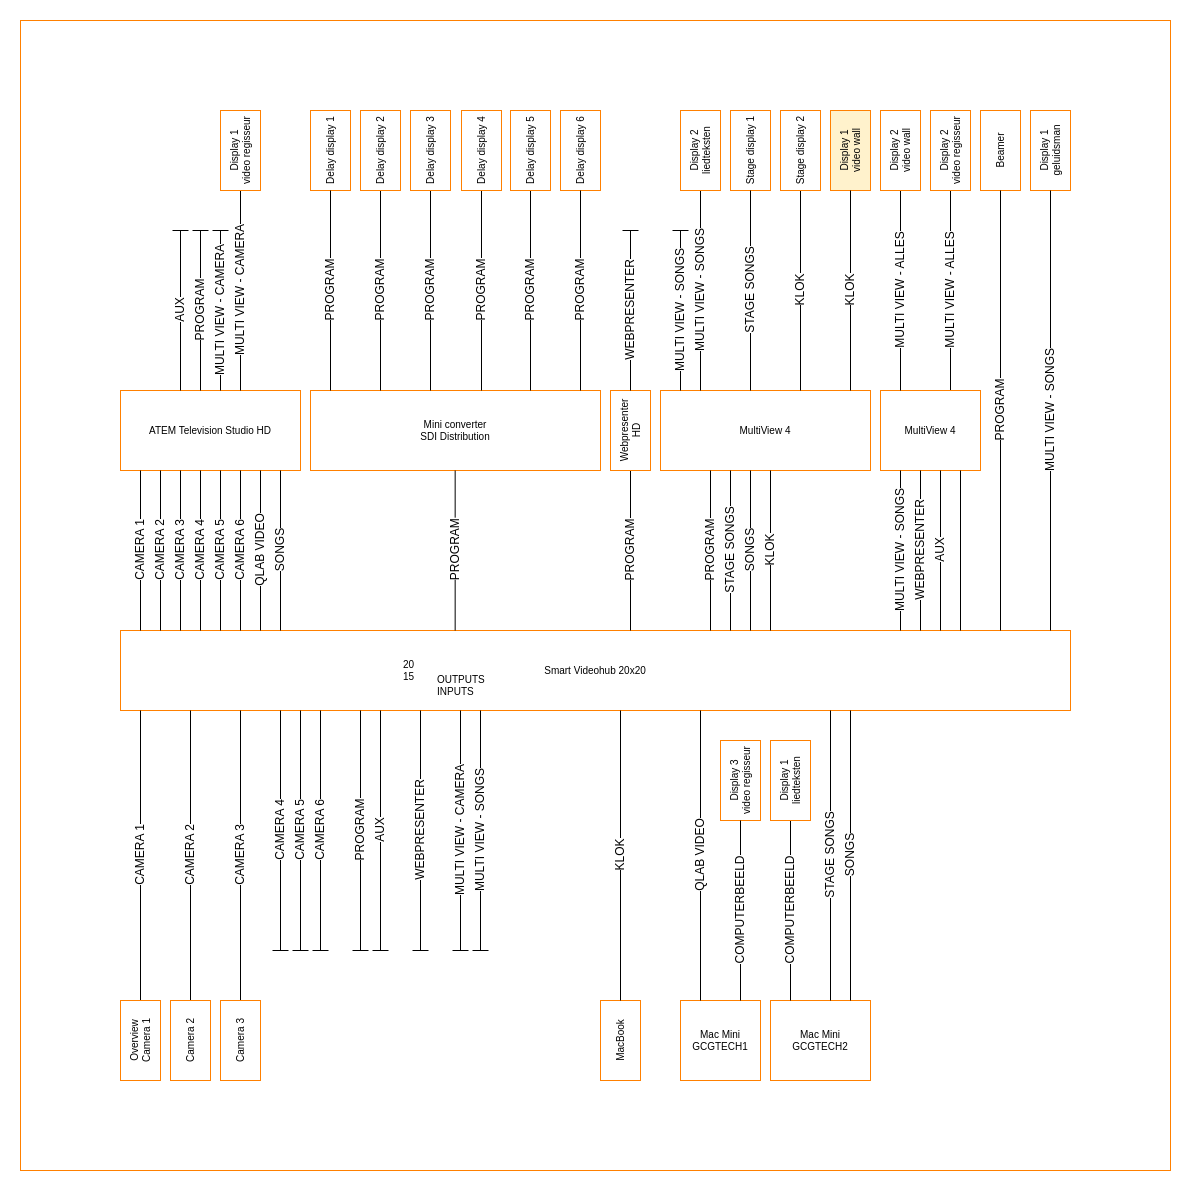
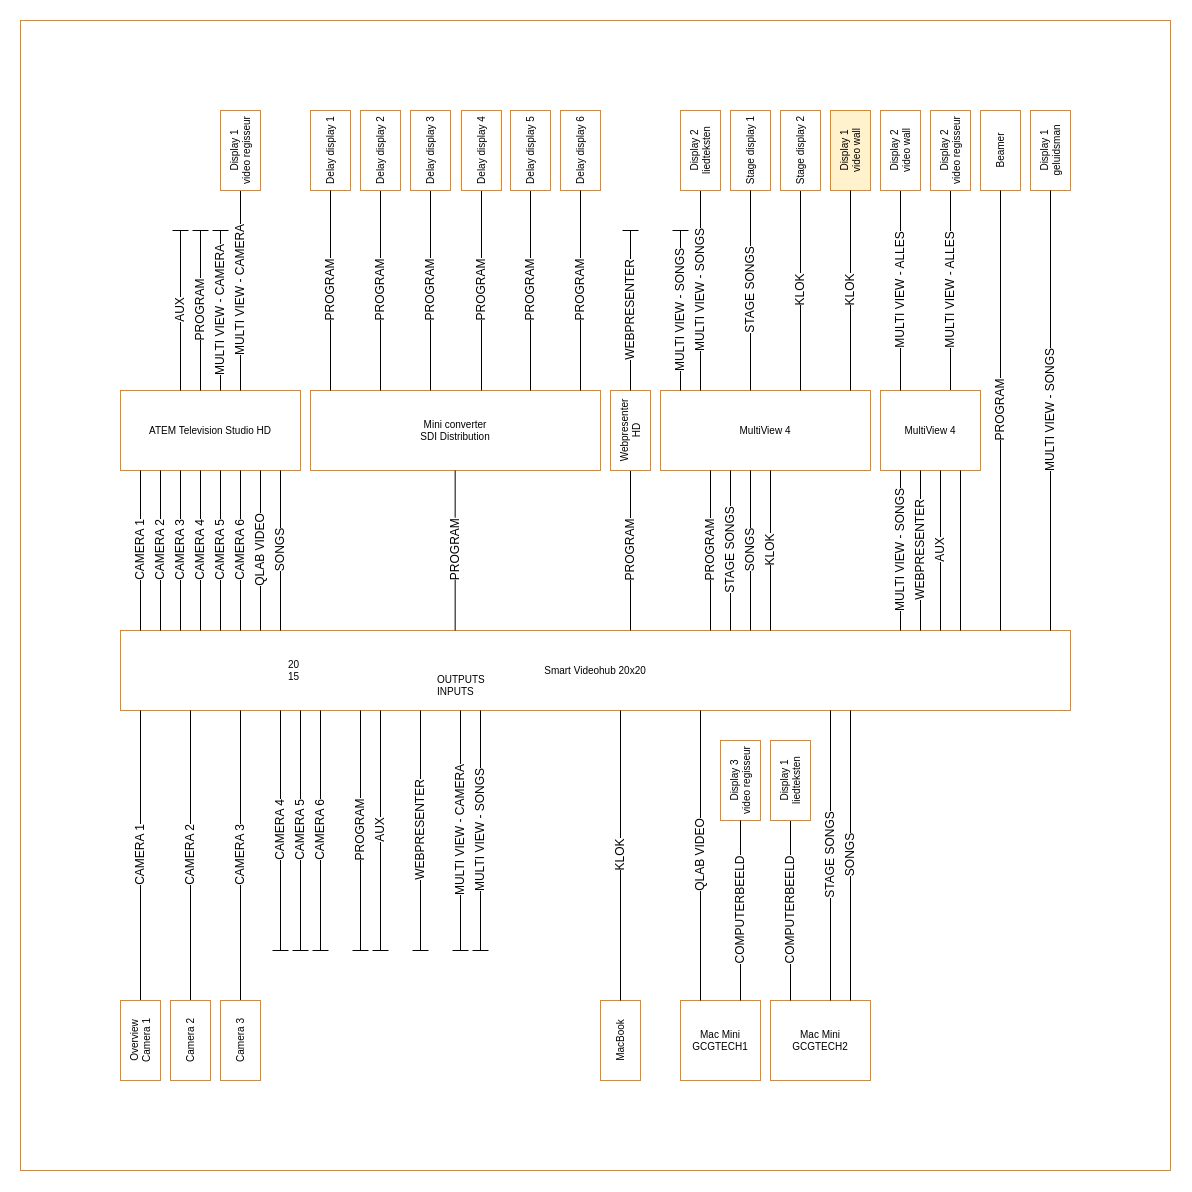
(401, 671) -> (286, 671)
